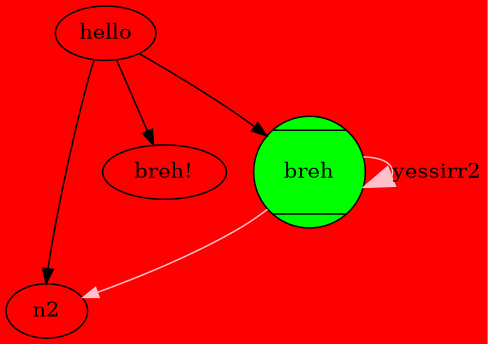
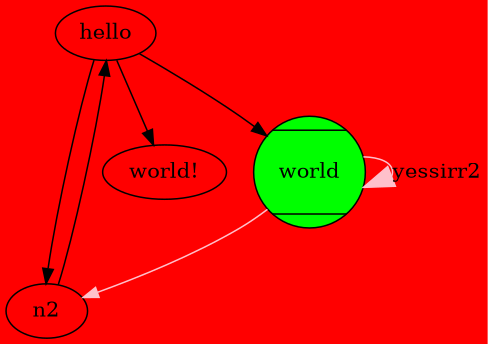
(165, 172) -> (165, 172)
(309, 172) -> (309, 172)
none -> (85, 181)
